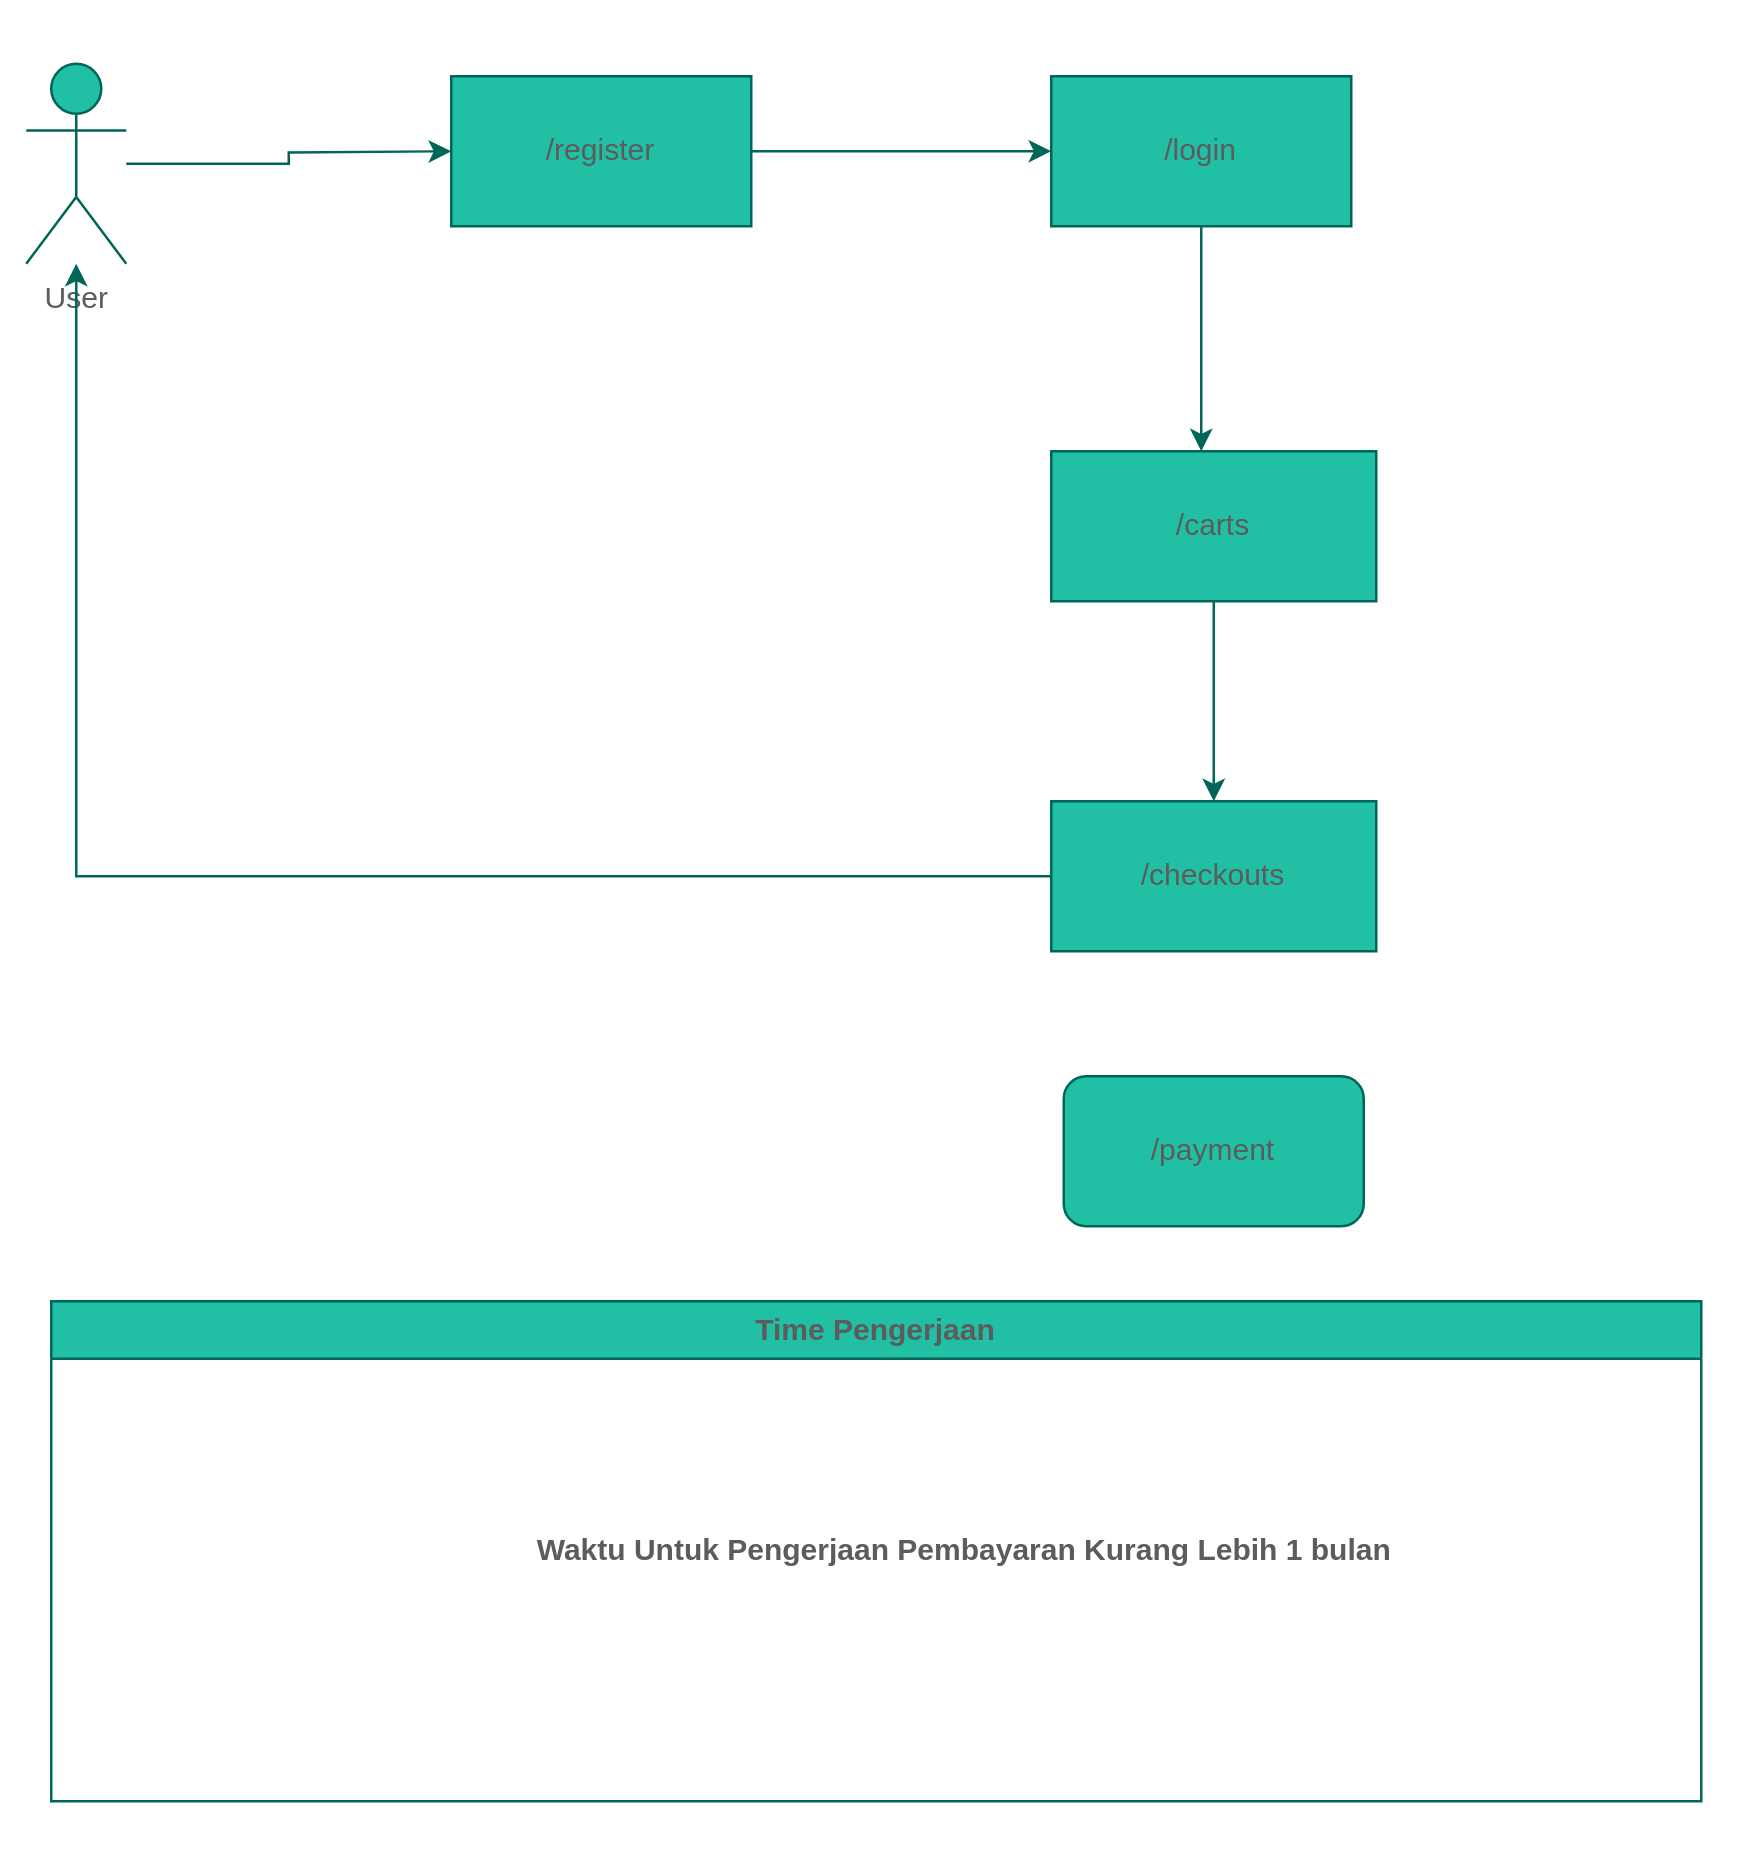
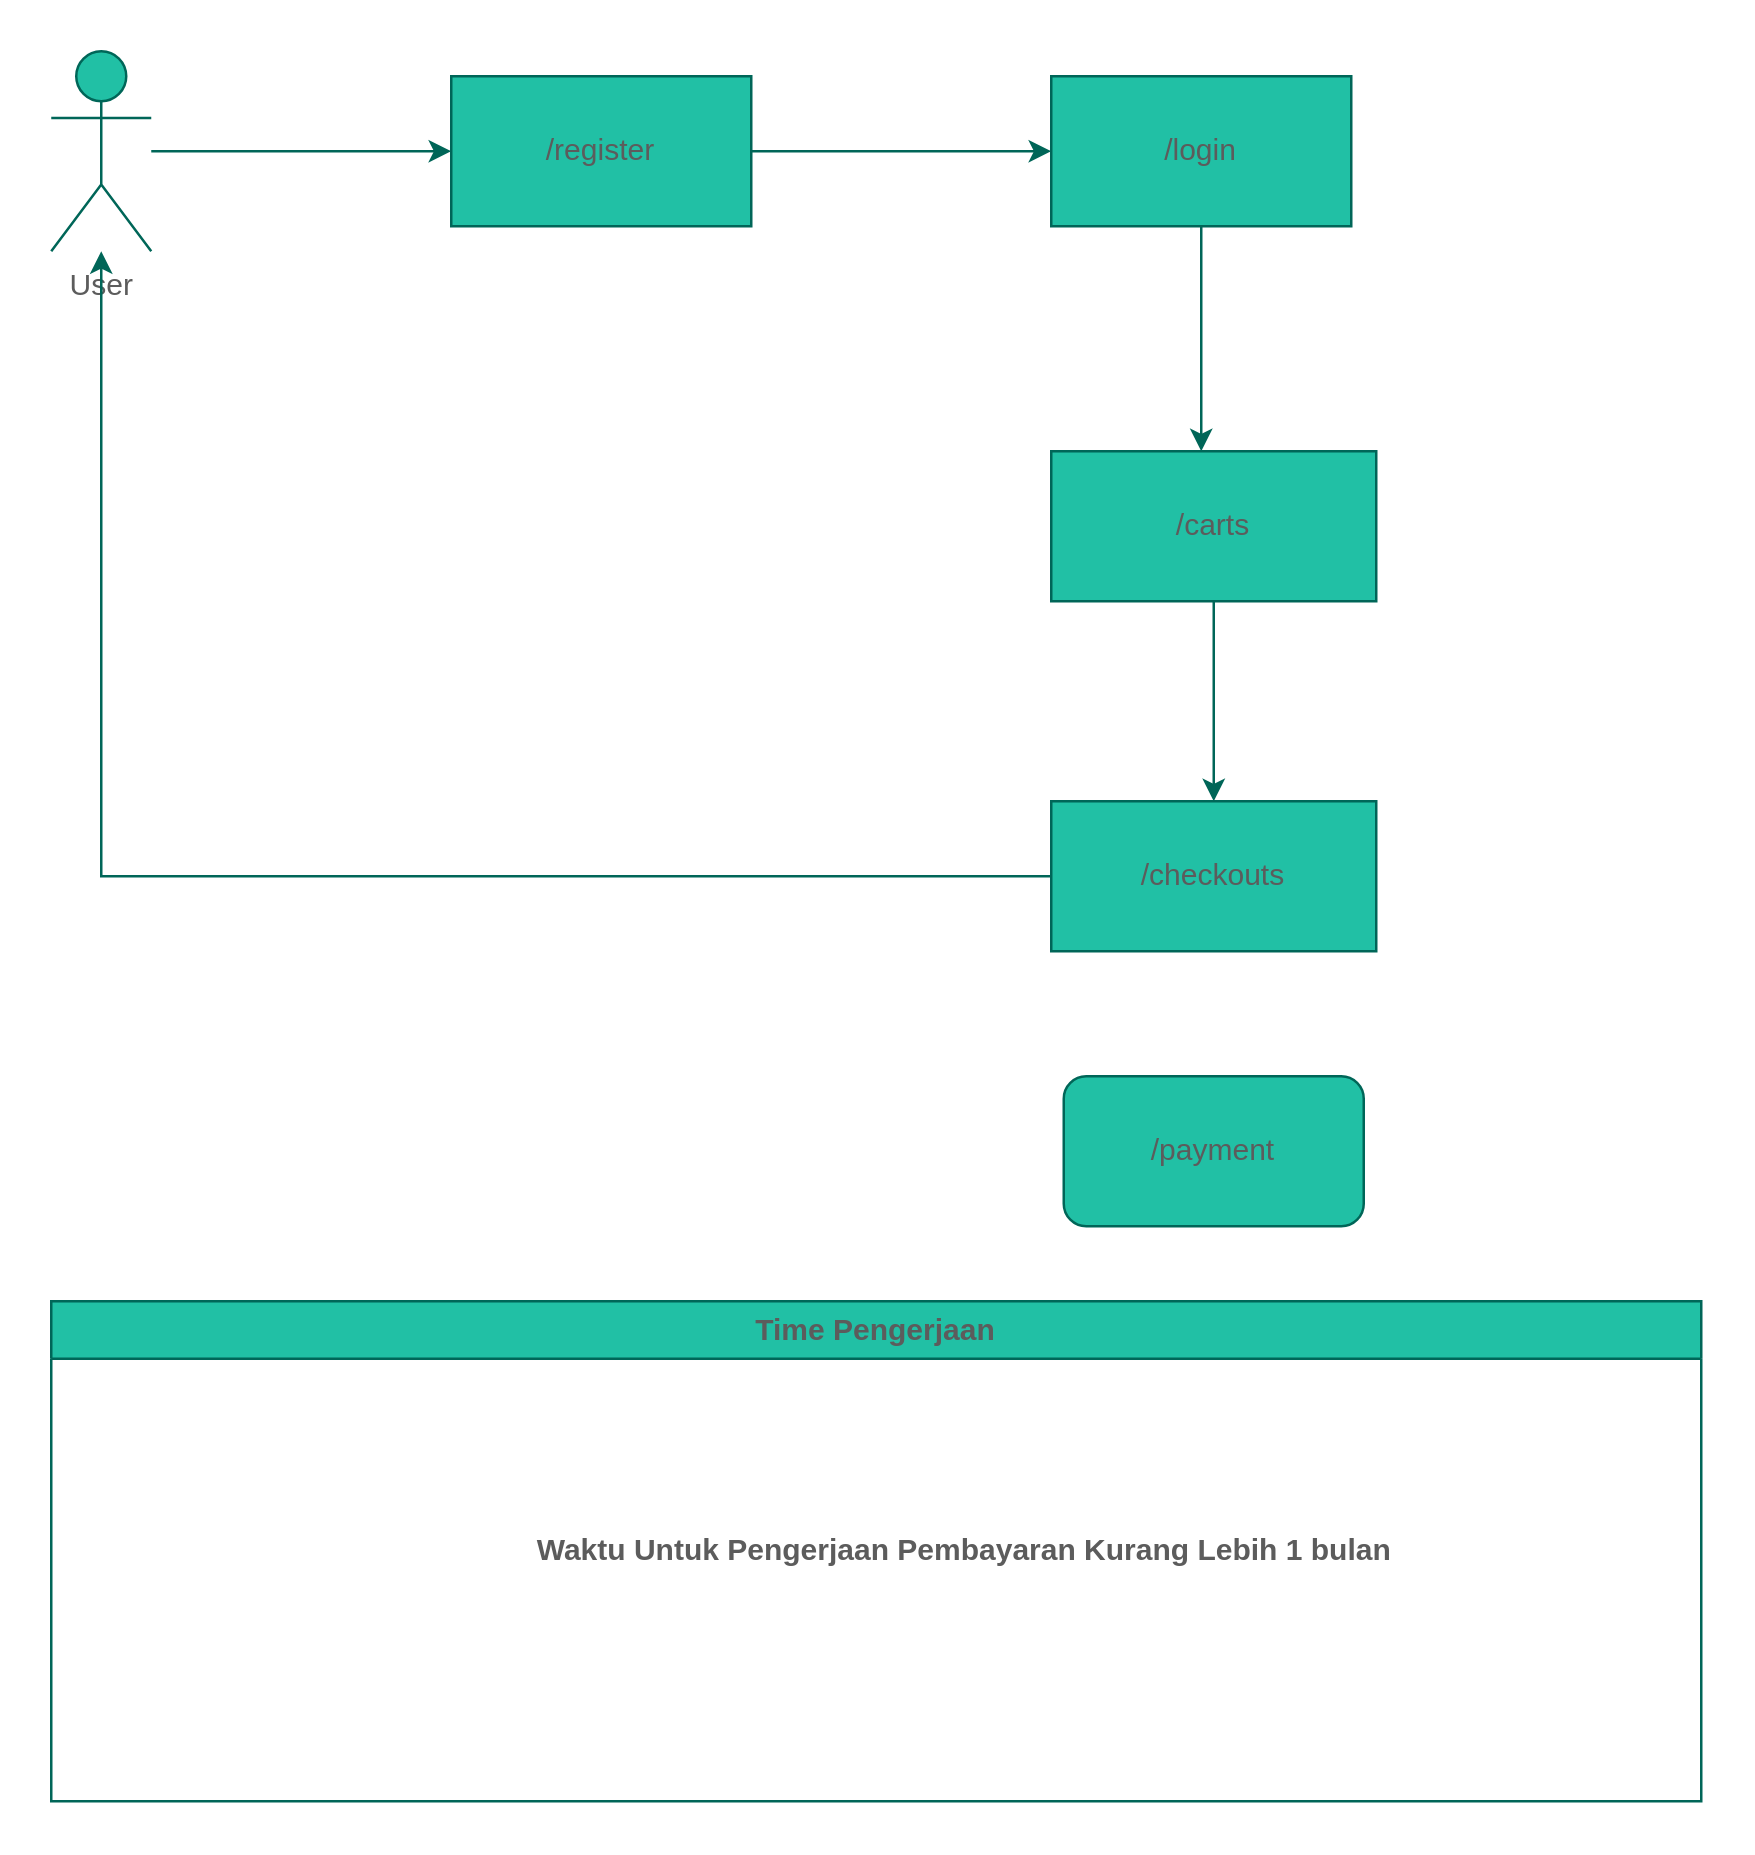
(76, 164) -> (101, 151)
